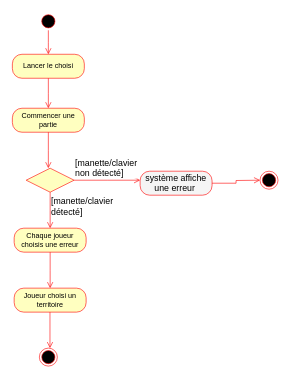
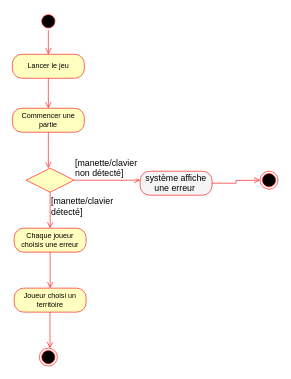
(48, 66) -> (48, 66)
